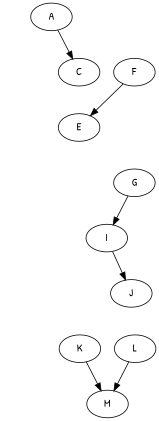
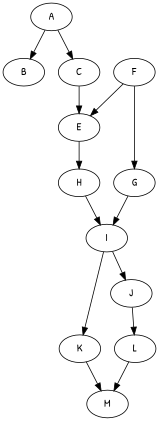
none -> (24, 72)
none -> (79, 96)
none -> (134, 124)
none -> (79, 183)
none -> (94, 290)
none -> (133, 317)
